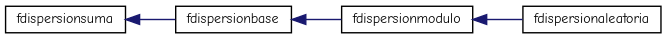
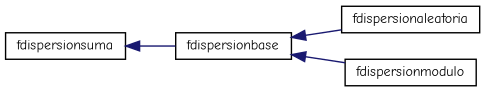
(505, 20) -> (324, 33)
